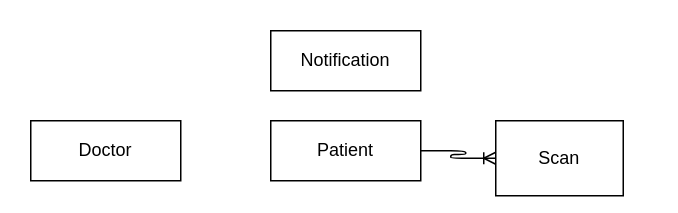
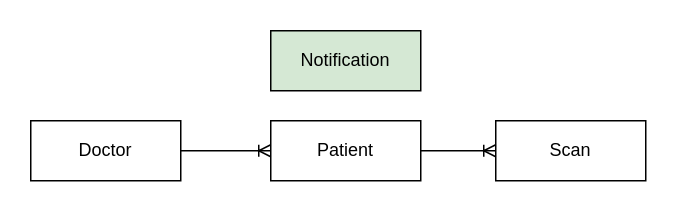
(346, 61) -> (346, 61)
none -> (226, 151)
(560, 158) -> (571, 151)
